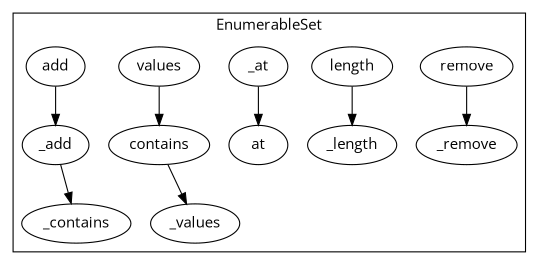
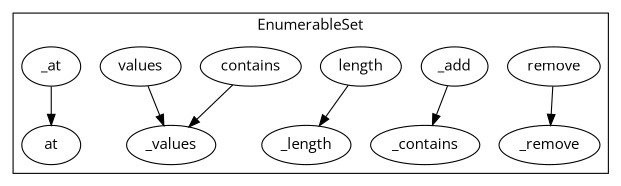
(56, 67) -> none
(159, 100) -> (154, 101)
